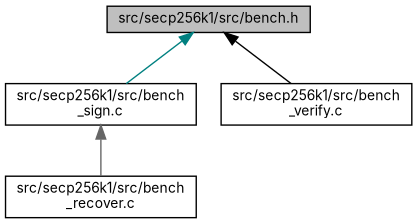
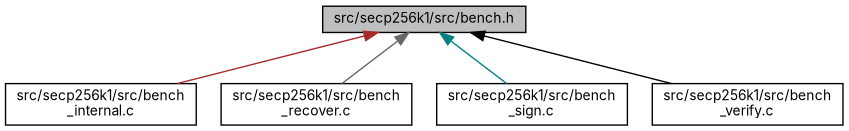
none -> (101, 104)
(101, 158) -> (370, 62)
